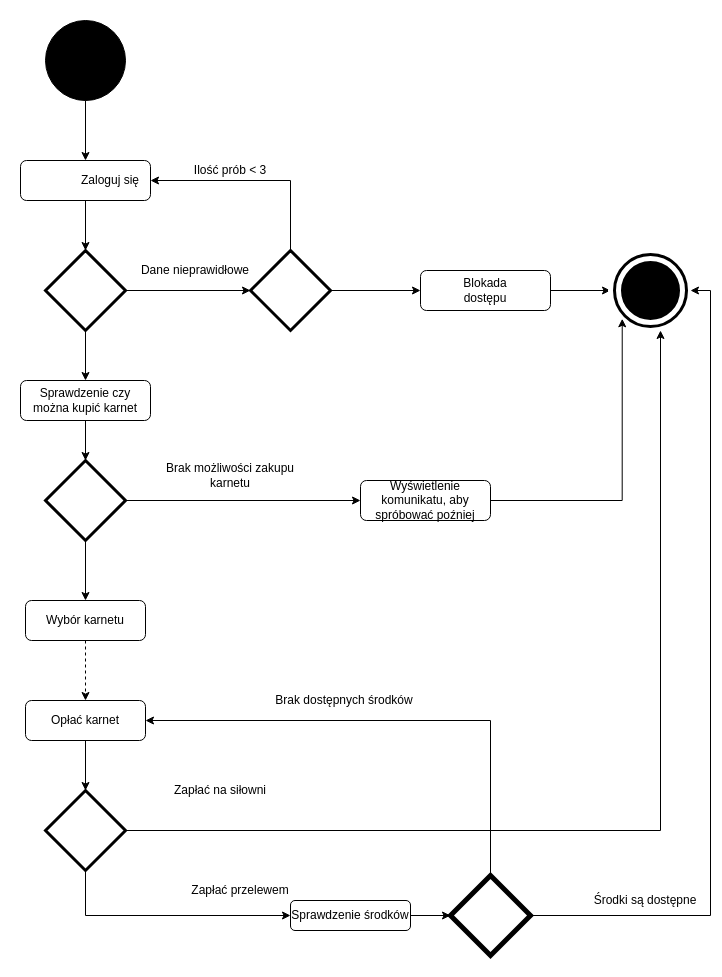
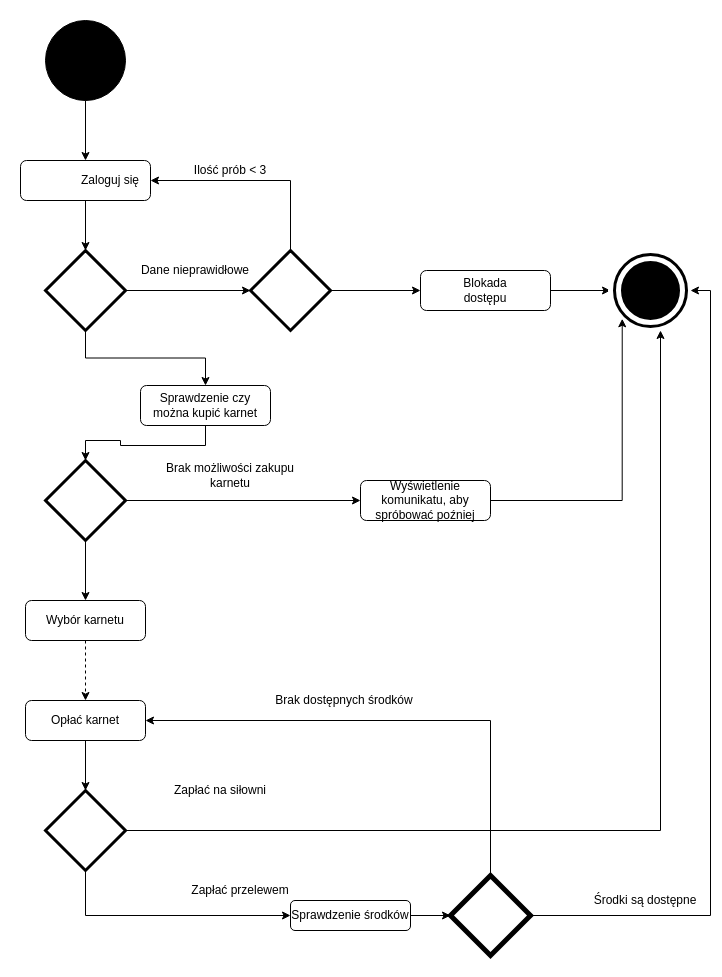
(86, 401) -> (206, 406)
